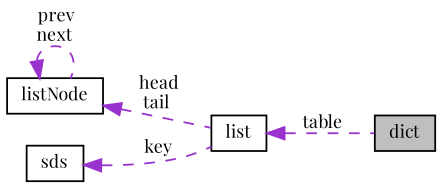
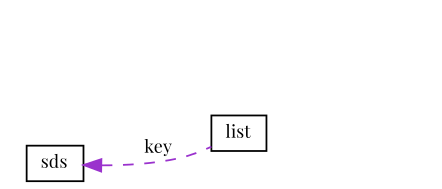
(55, 96) -> none
(405, 133) -> none
